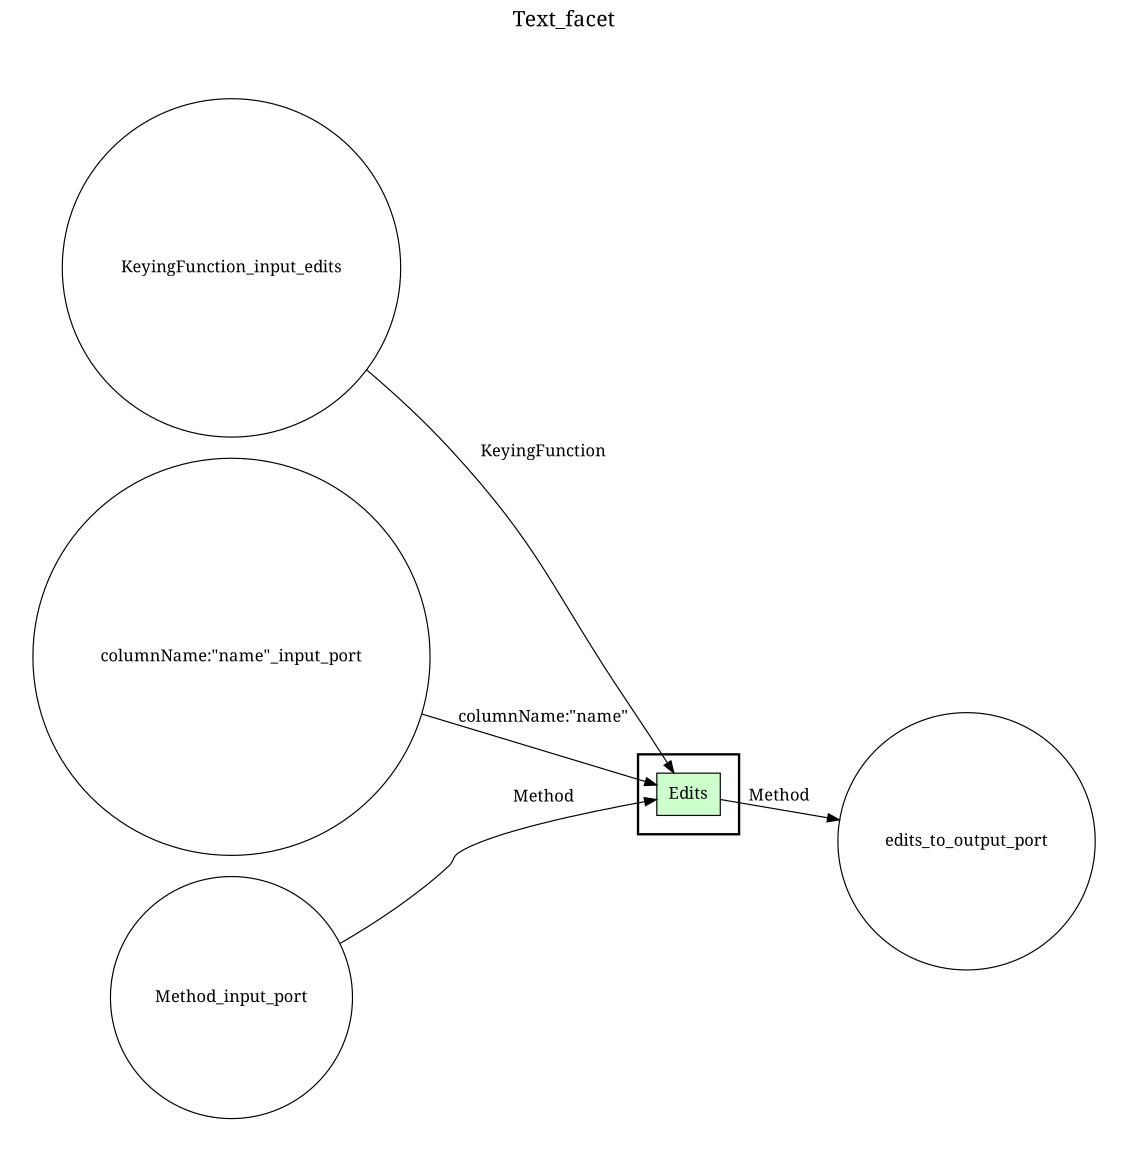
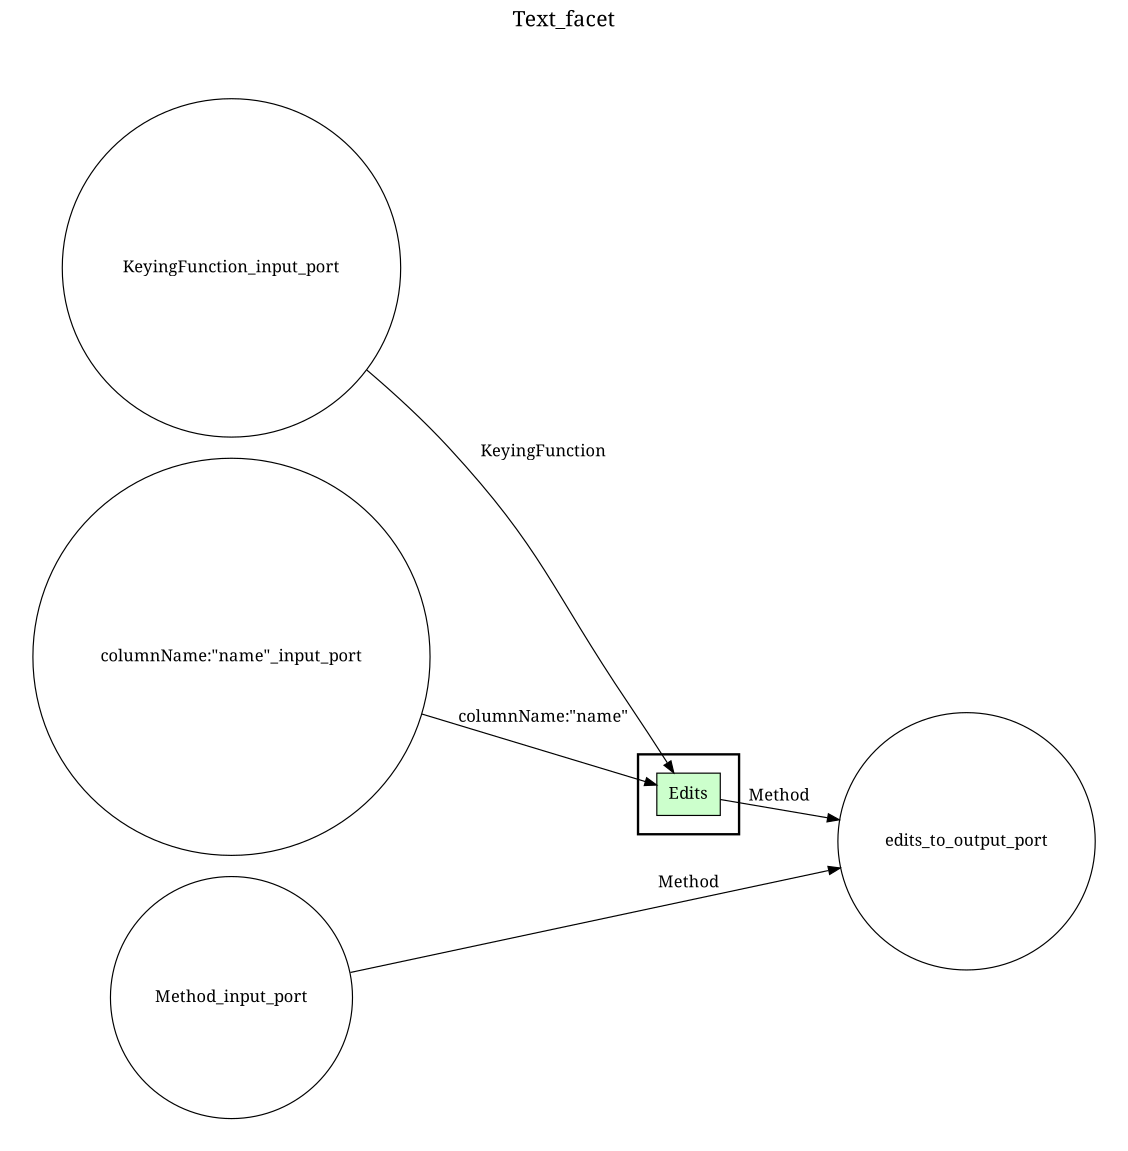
(231, 268) -> (231, 268)
(478, 843) -> (589, 921)
